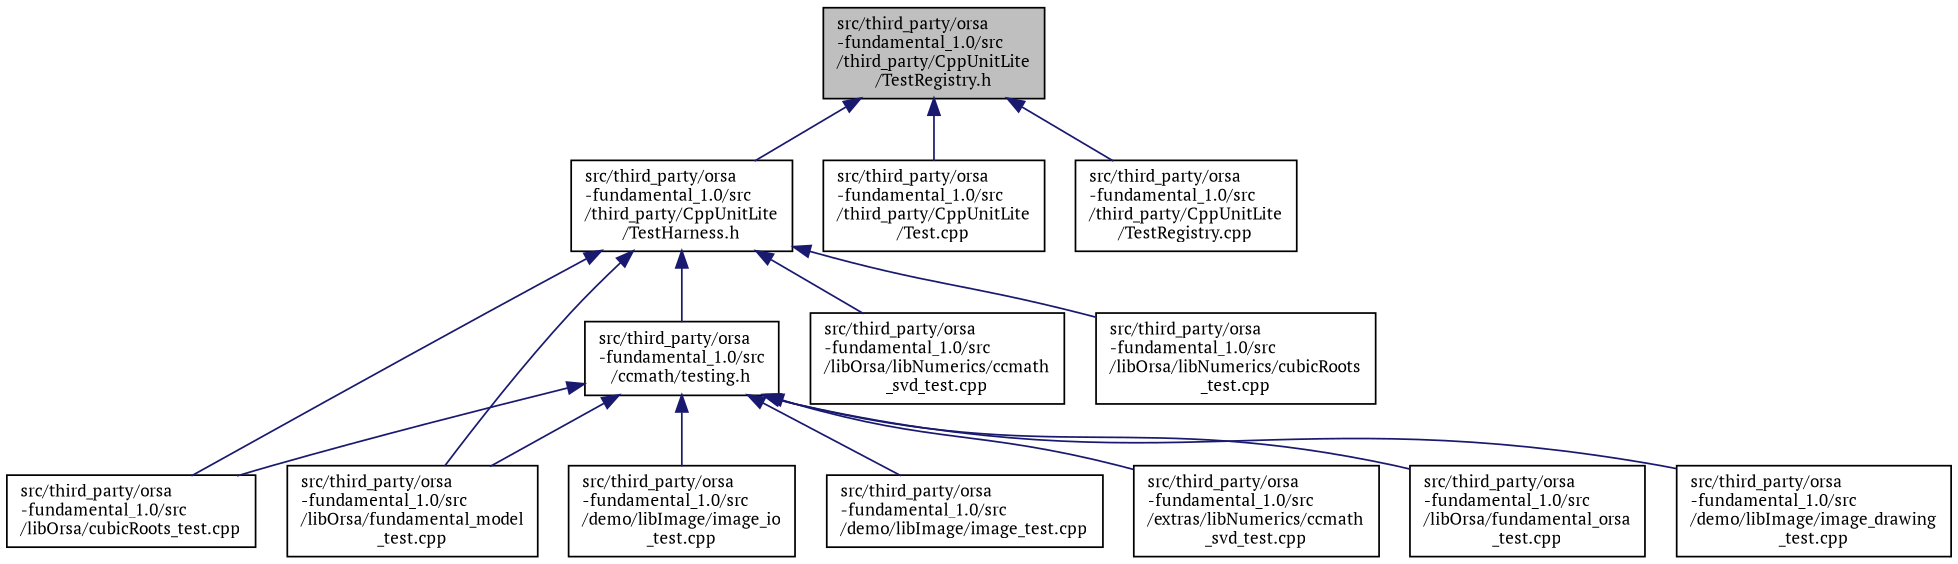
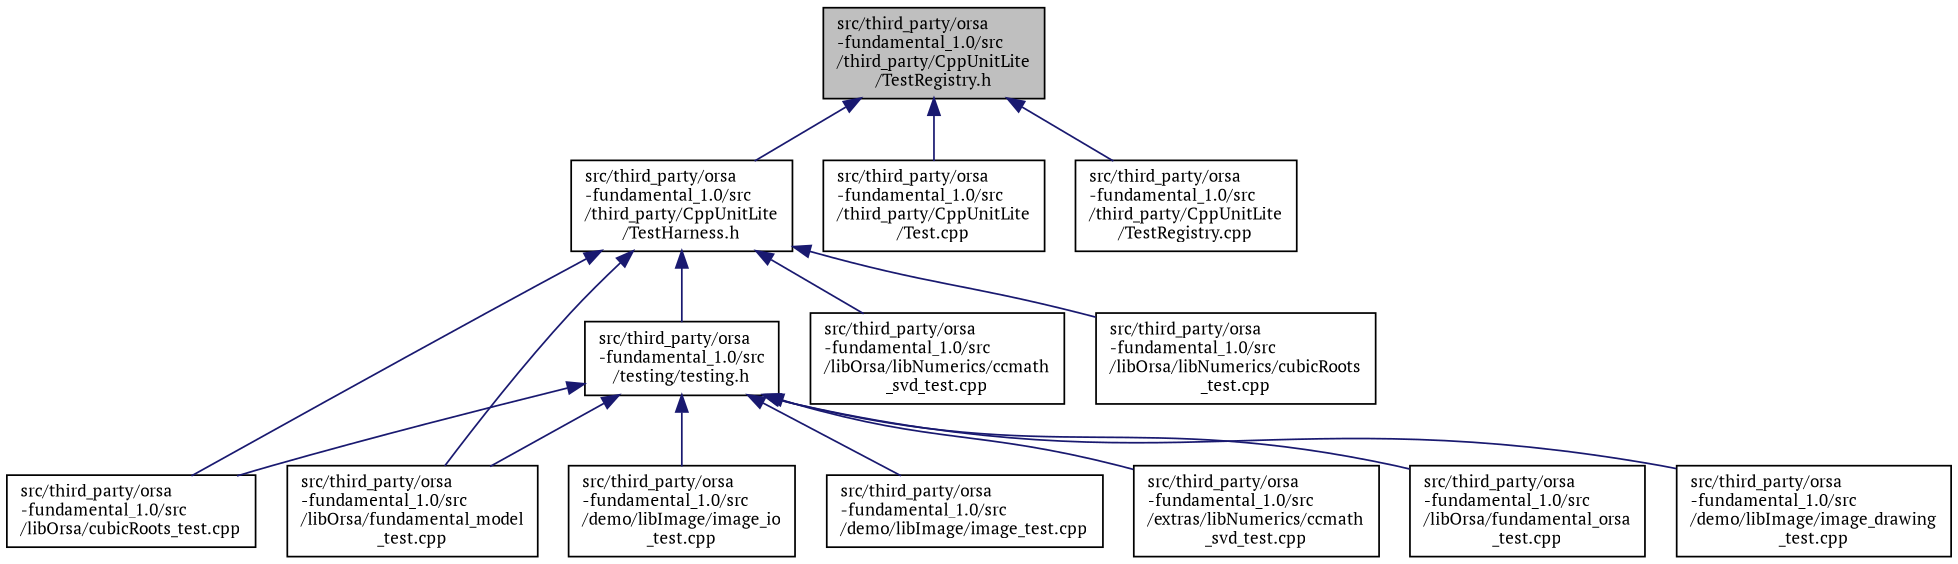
(682, 358) -> (682, 358)
